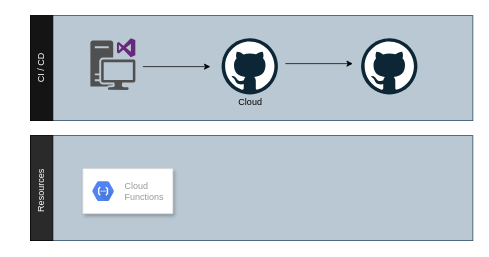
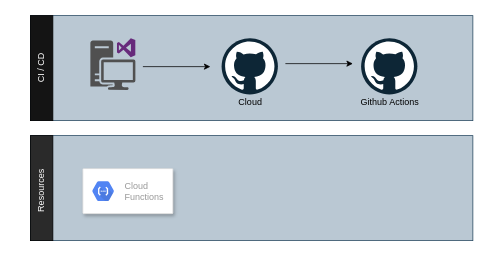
none -> (389, 102)
